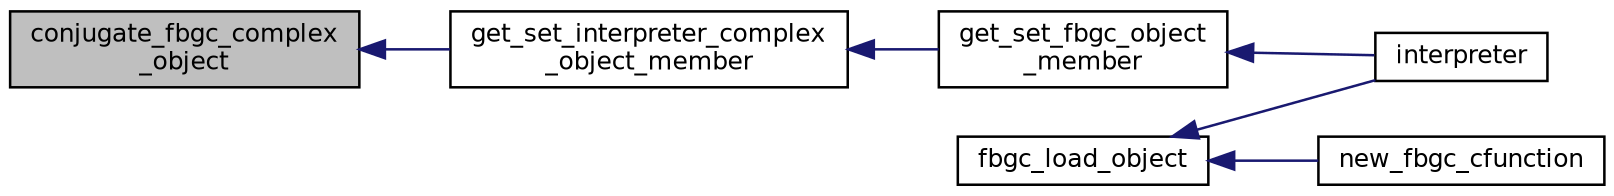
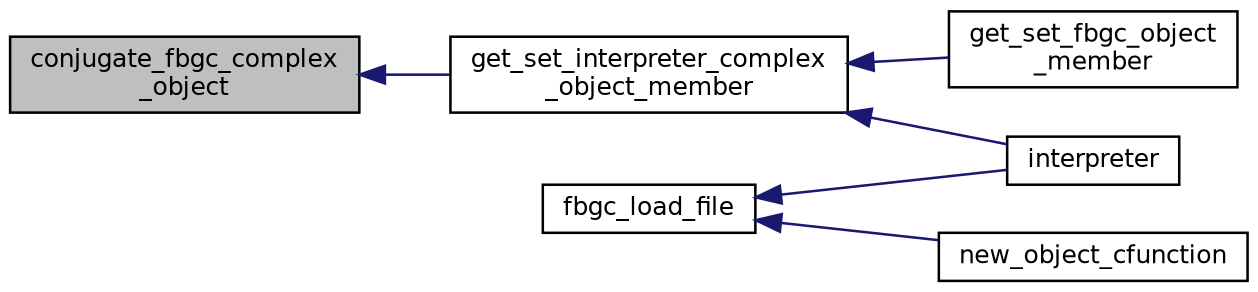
(1314, 54) -> (939, 131)
(1083, 161) -> (649, 209)
(1461, 161) -> (1093, 257)
